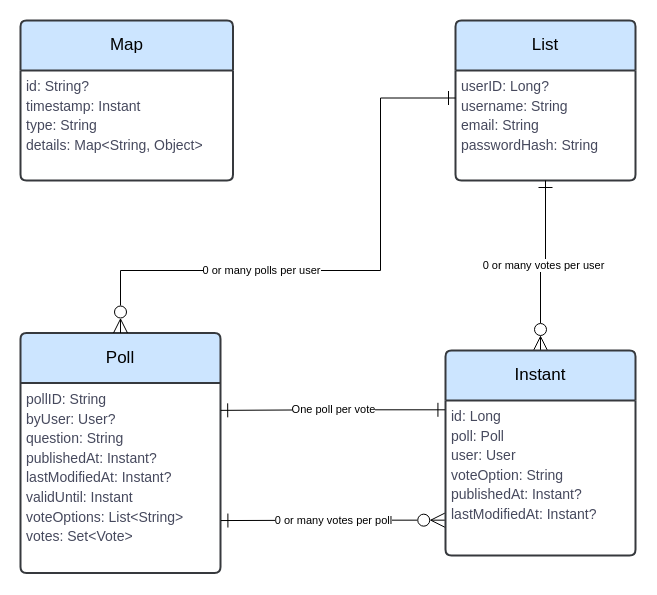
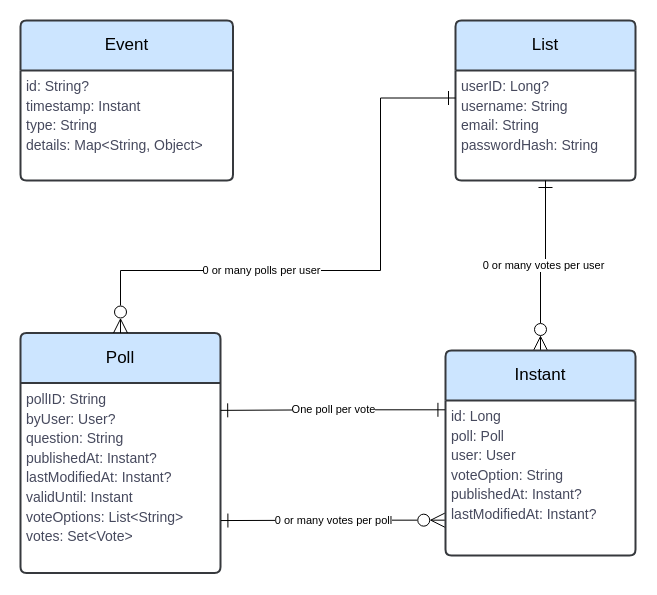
(127, 46) -> (127, 46)
